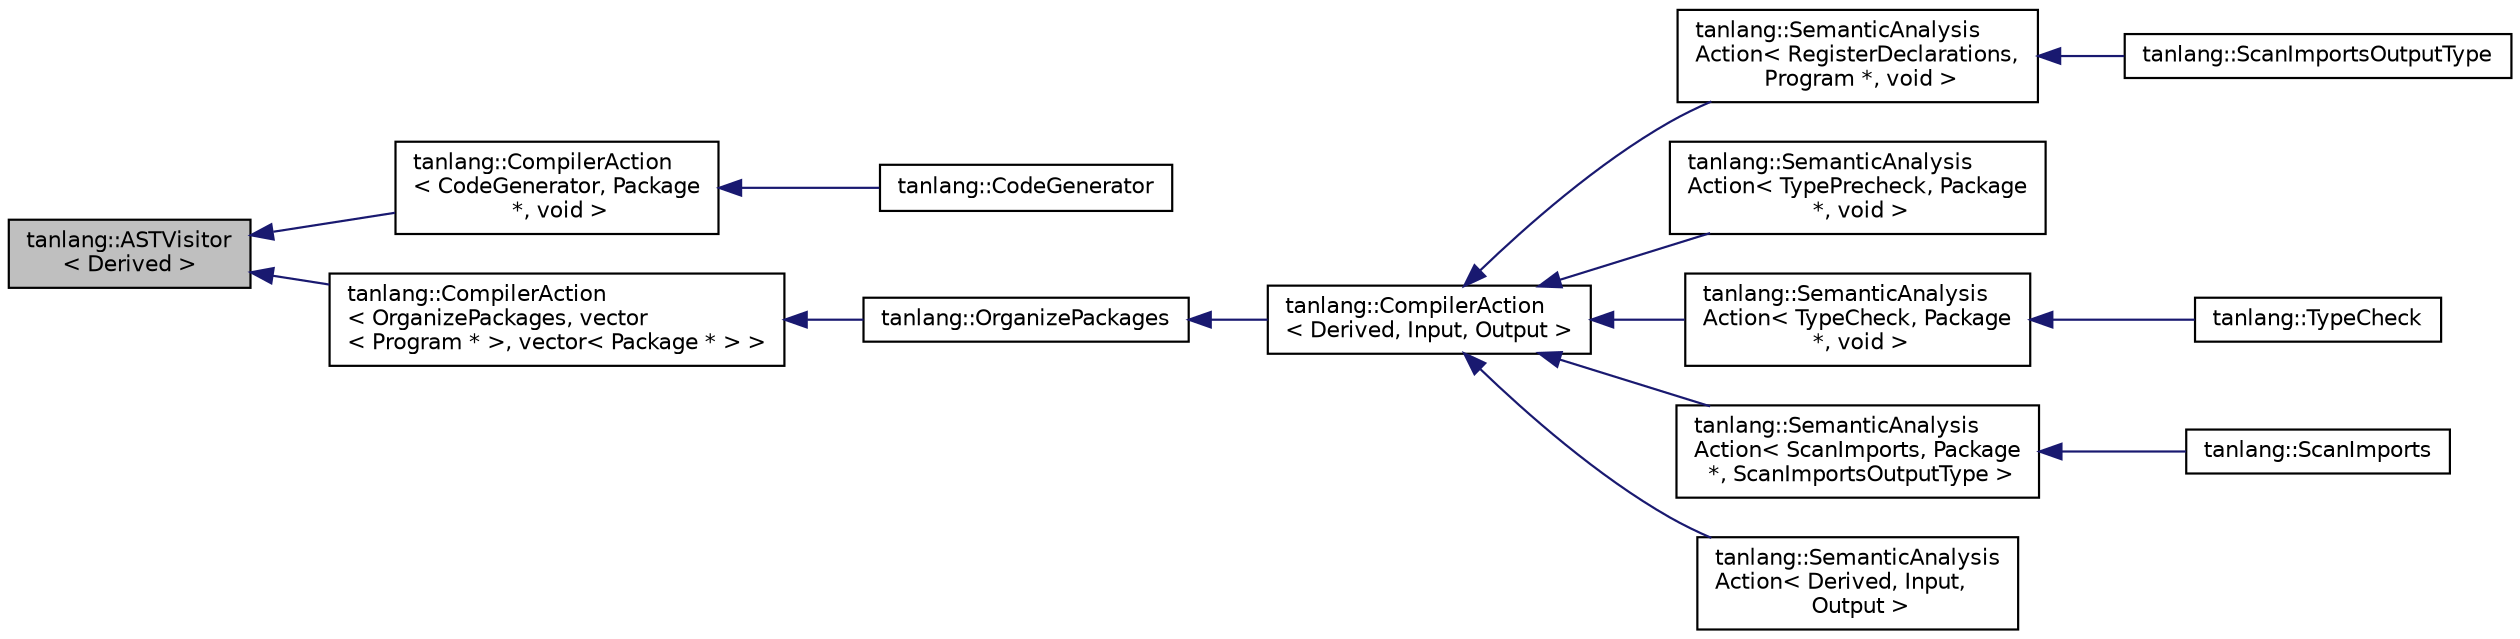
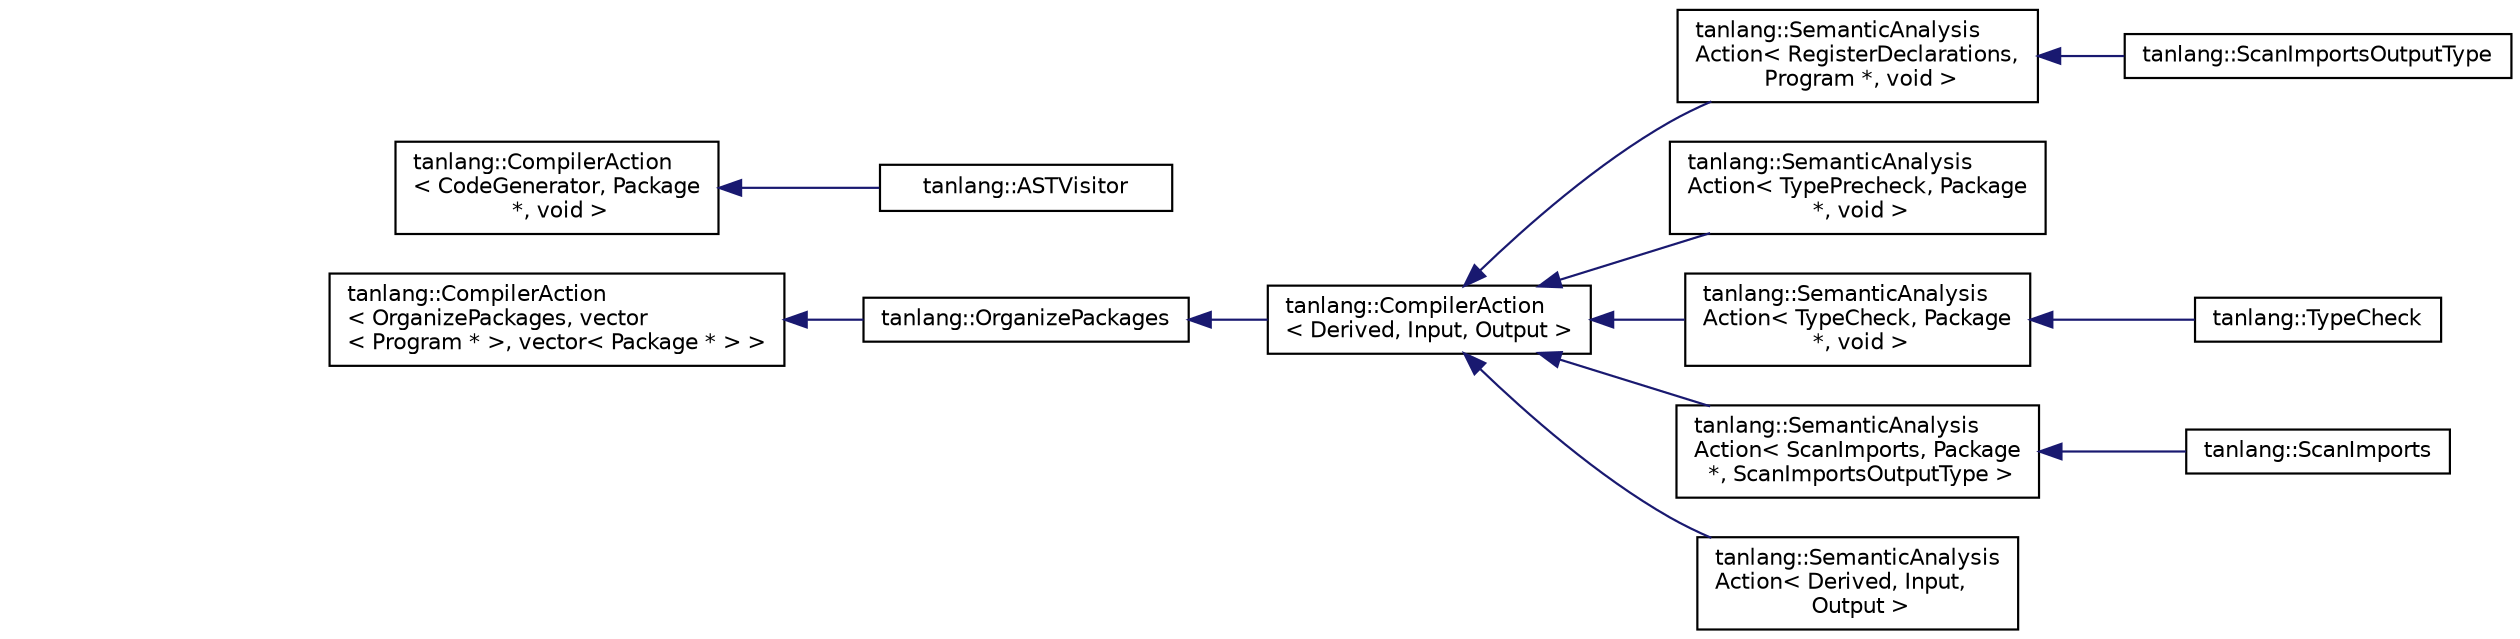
(1026, 188) -> (1026, 188)
(130, 254) -> none
